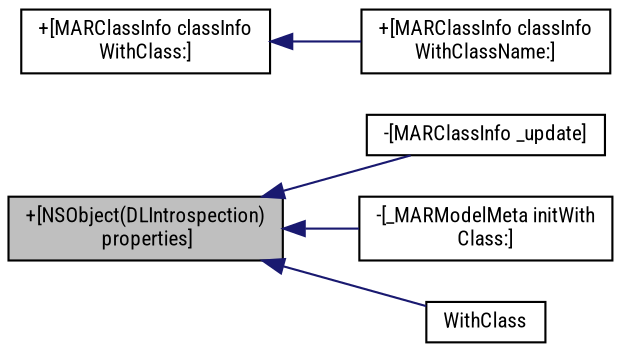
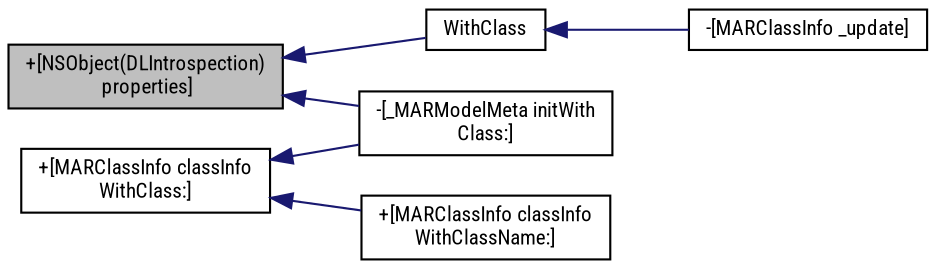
none -> (325, 150)
(347, 173) -> (628, 30)
